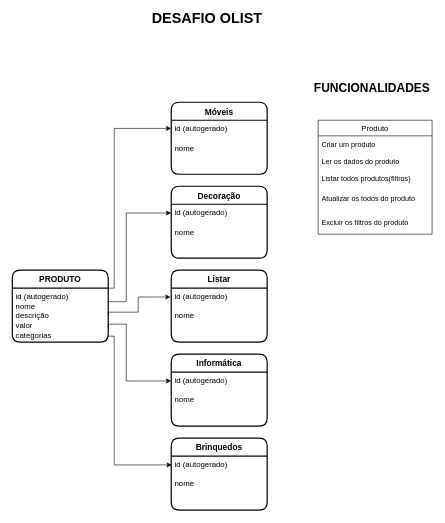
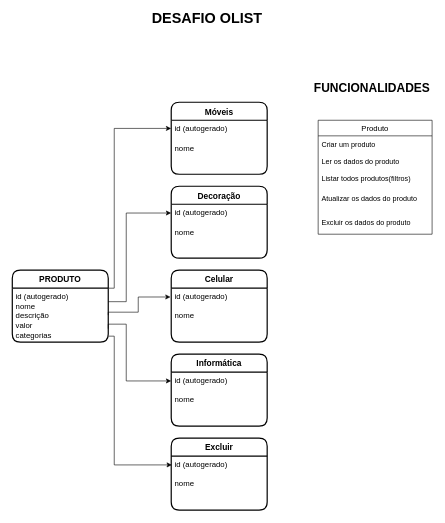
(374, 199) -> (374, 199)
(373, 223) -> (370, 223)
(219, 280) -> (219, 280)
(219, 448) -> (219, 448)
